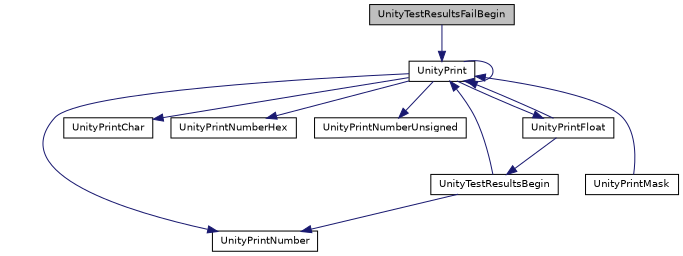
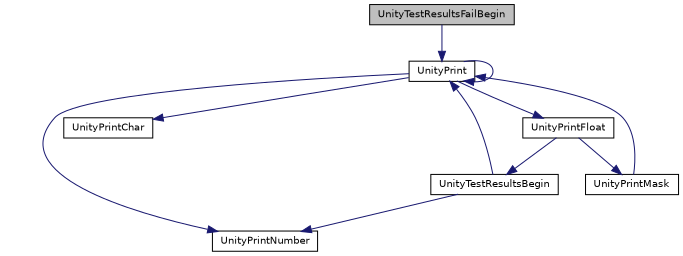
(515, 101) -> (596, 153)
(234, 128) -> none
(390, 128) -> none
